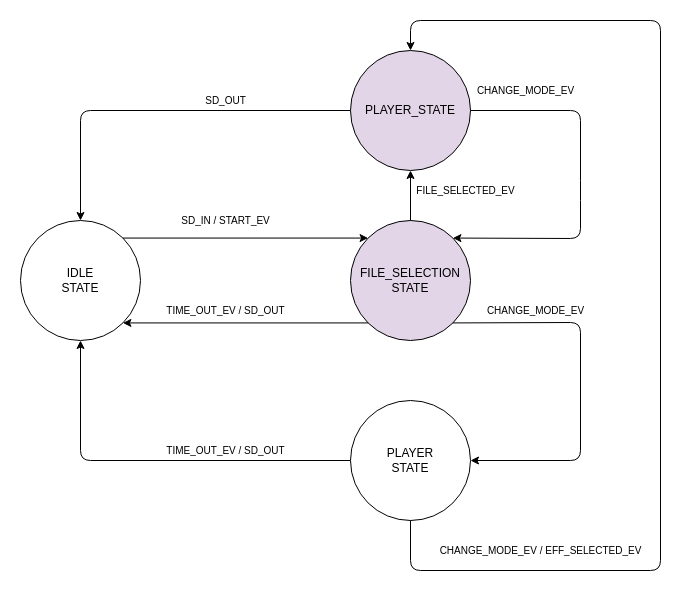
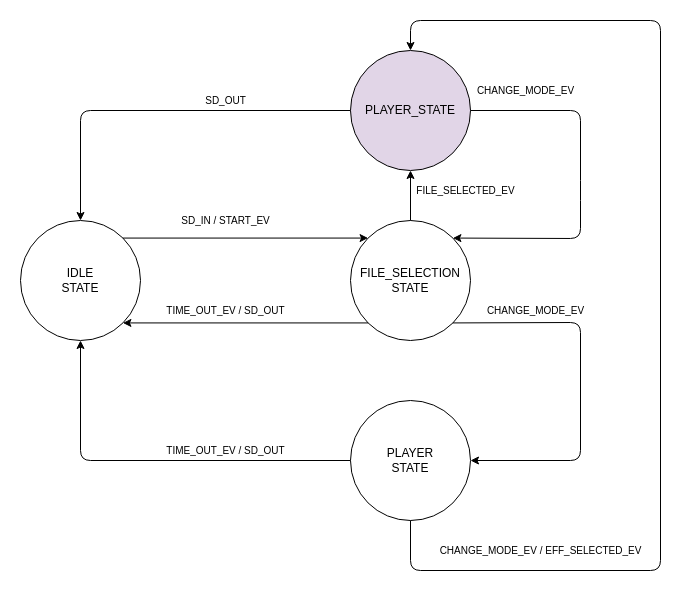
(411, 281) -> (411, 281)
